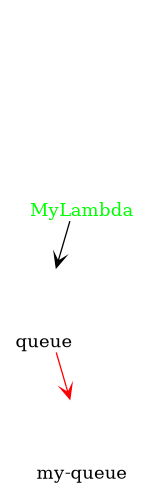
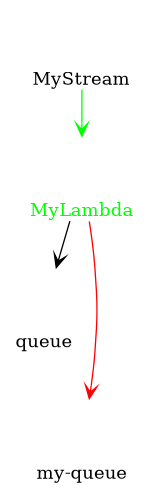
none -> (82, 47)
(61, 369) -> (97, 303)
